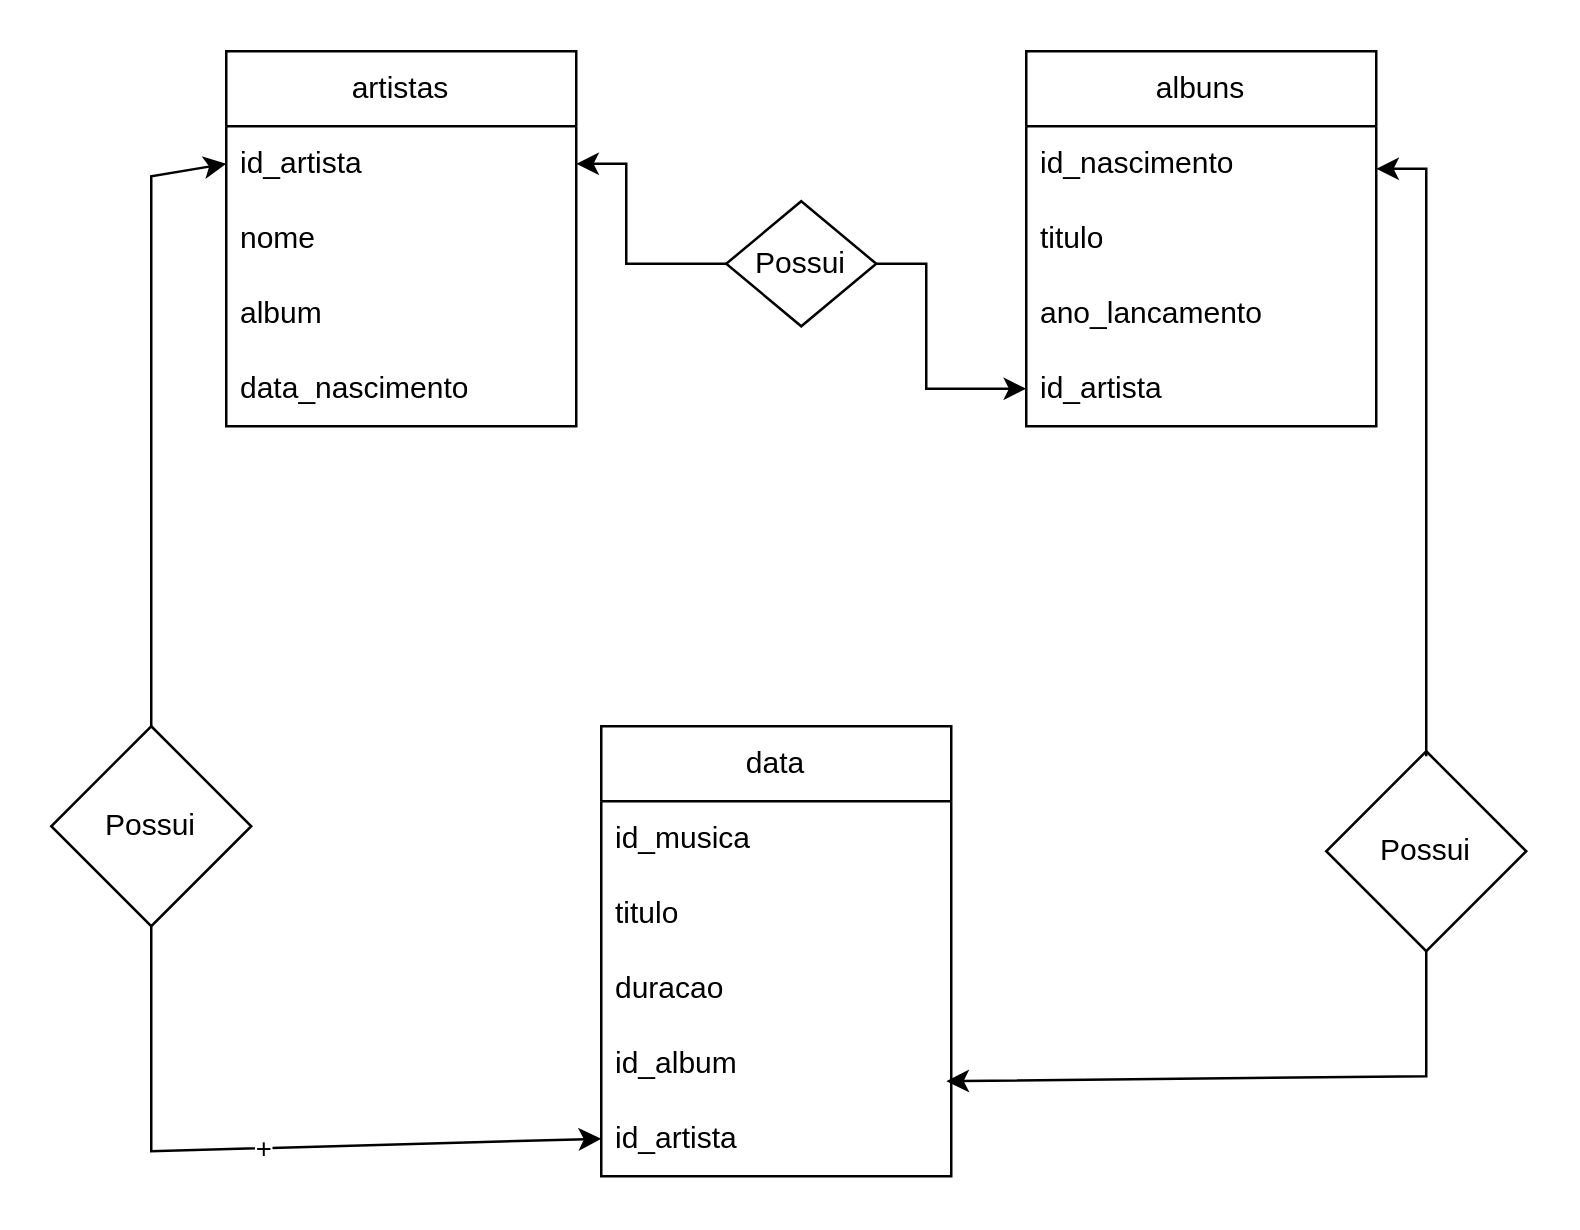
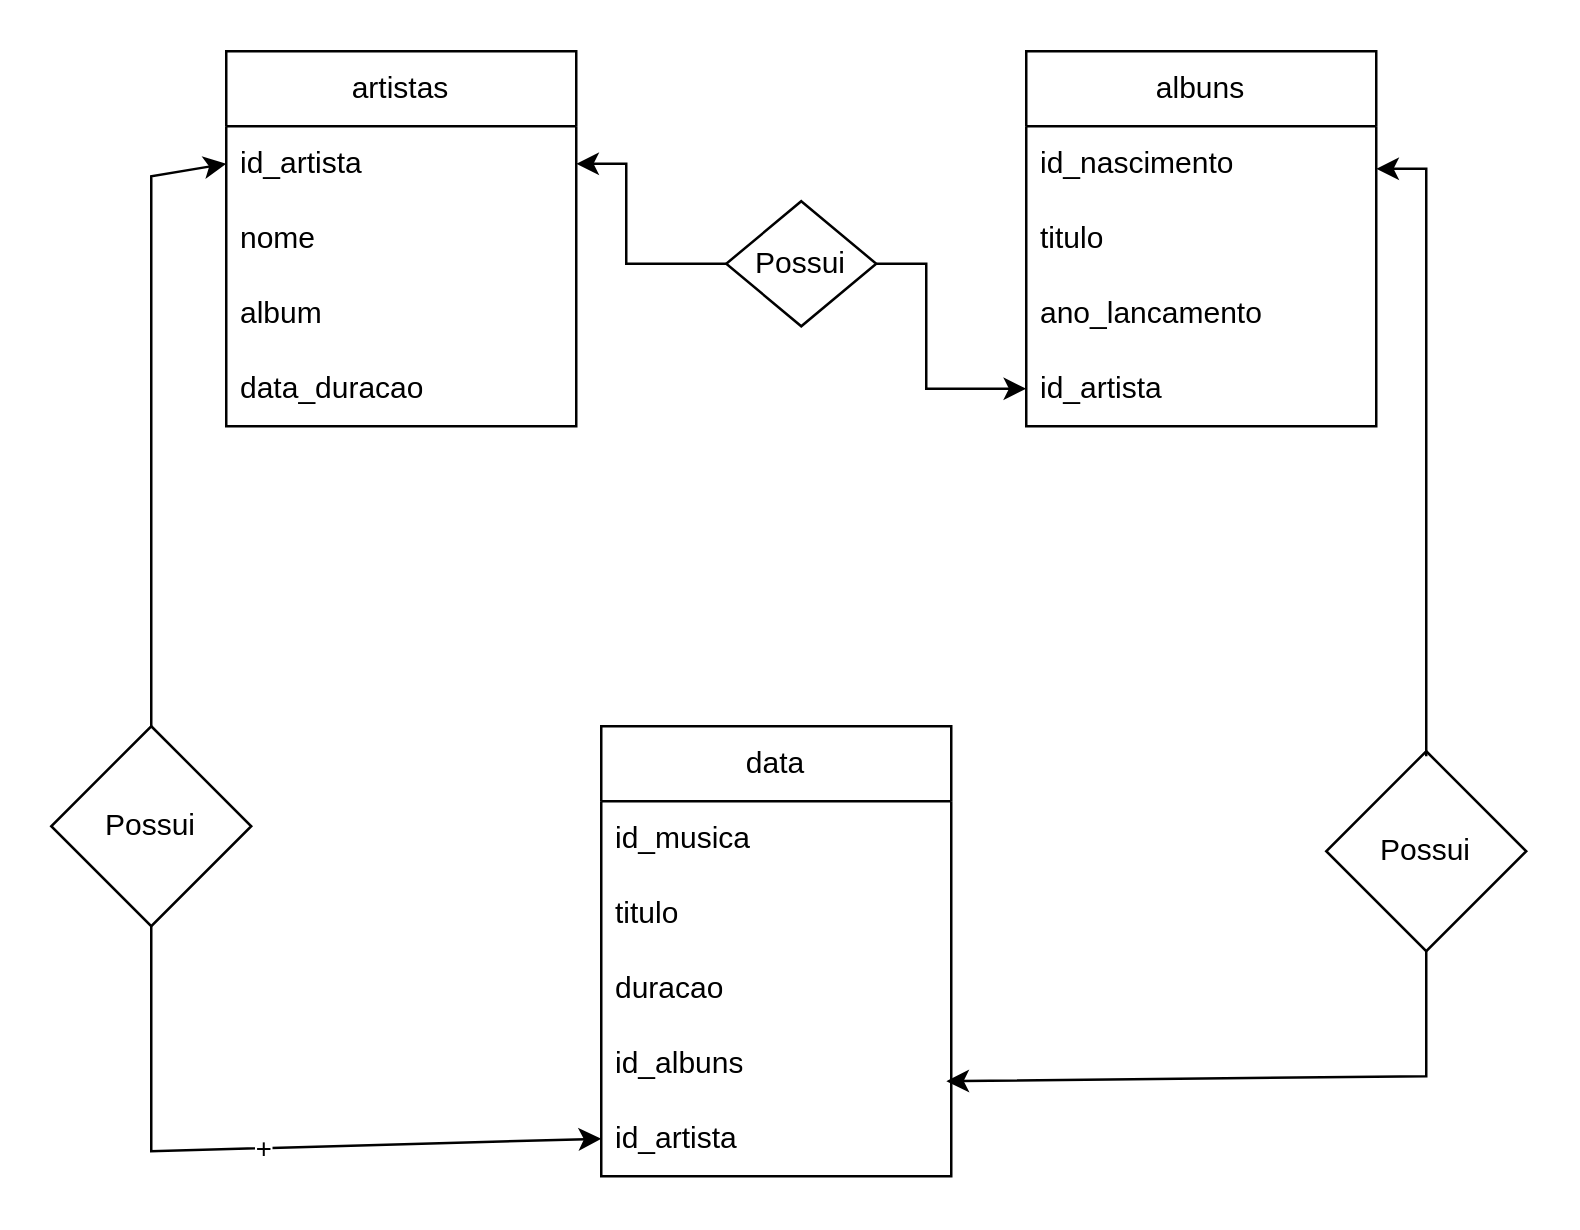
(363, 389) -> (342, 389)
(676, 1064) -> (684, 1064)
